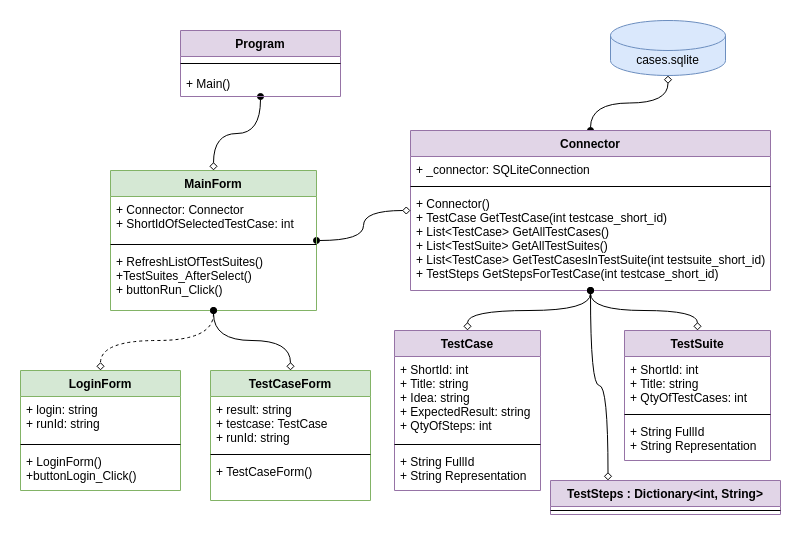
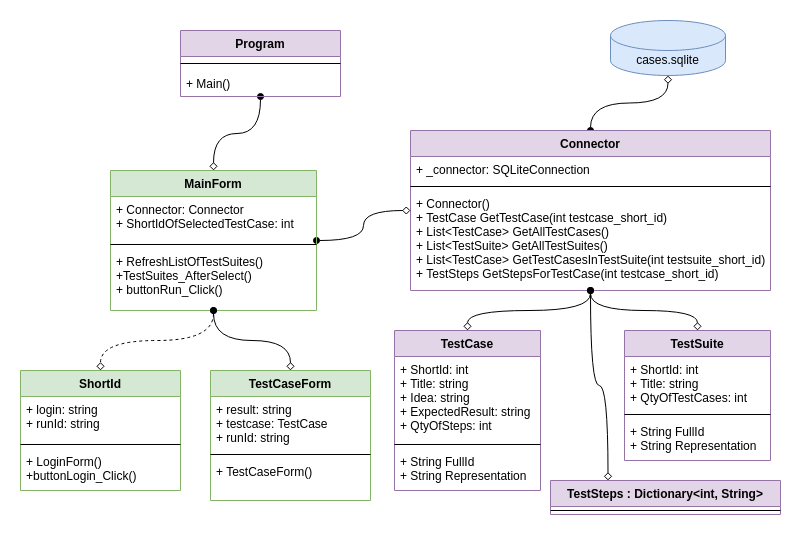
(100, 384) -> (100, 384)
